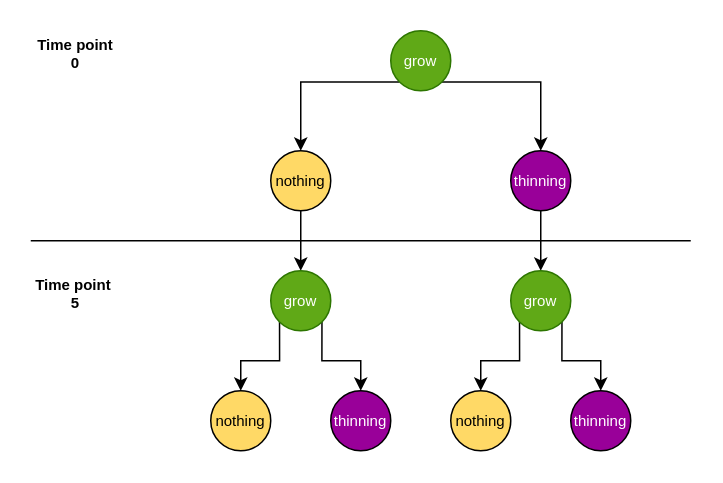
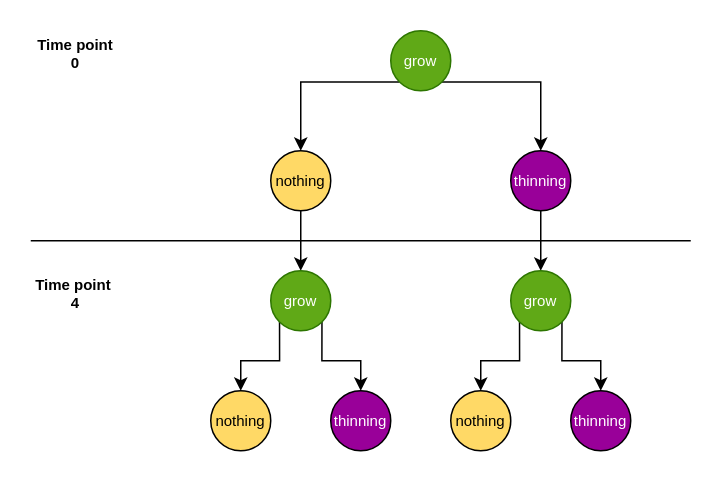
(76, 293) -> (76, 293)
